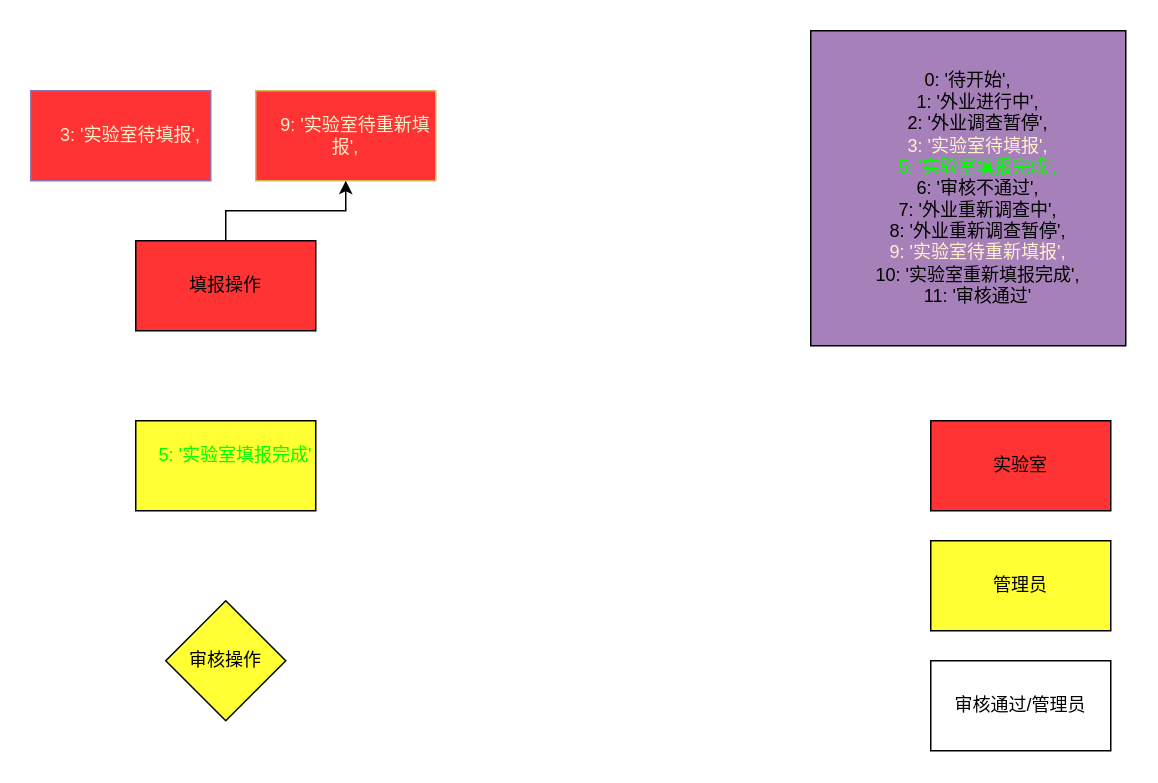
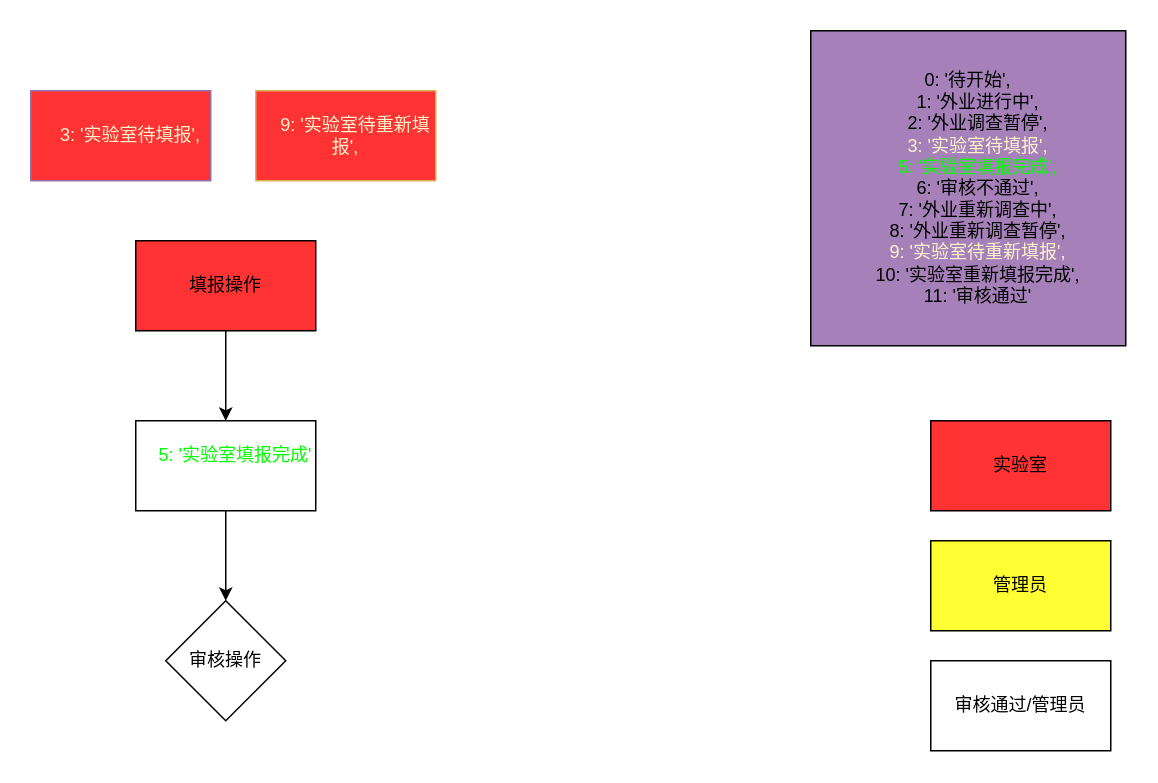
(281, 211) -> (226, 371)
(226, 466) -> (226, 466)
none -> (226, 551)
(226, 661) -> (226, 661)
